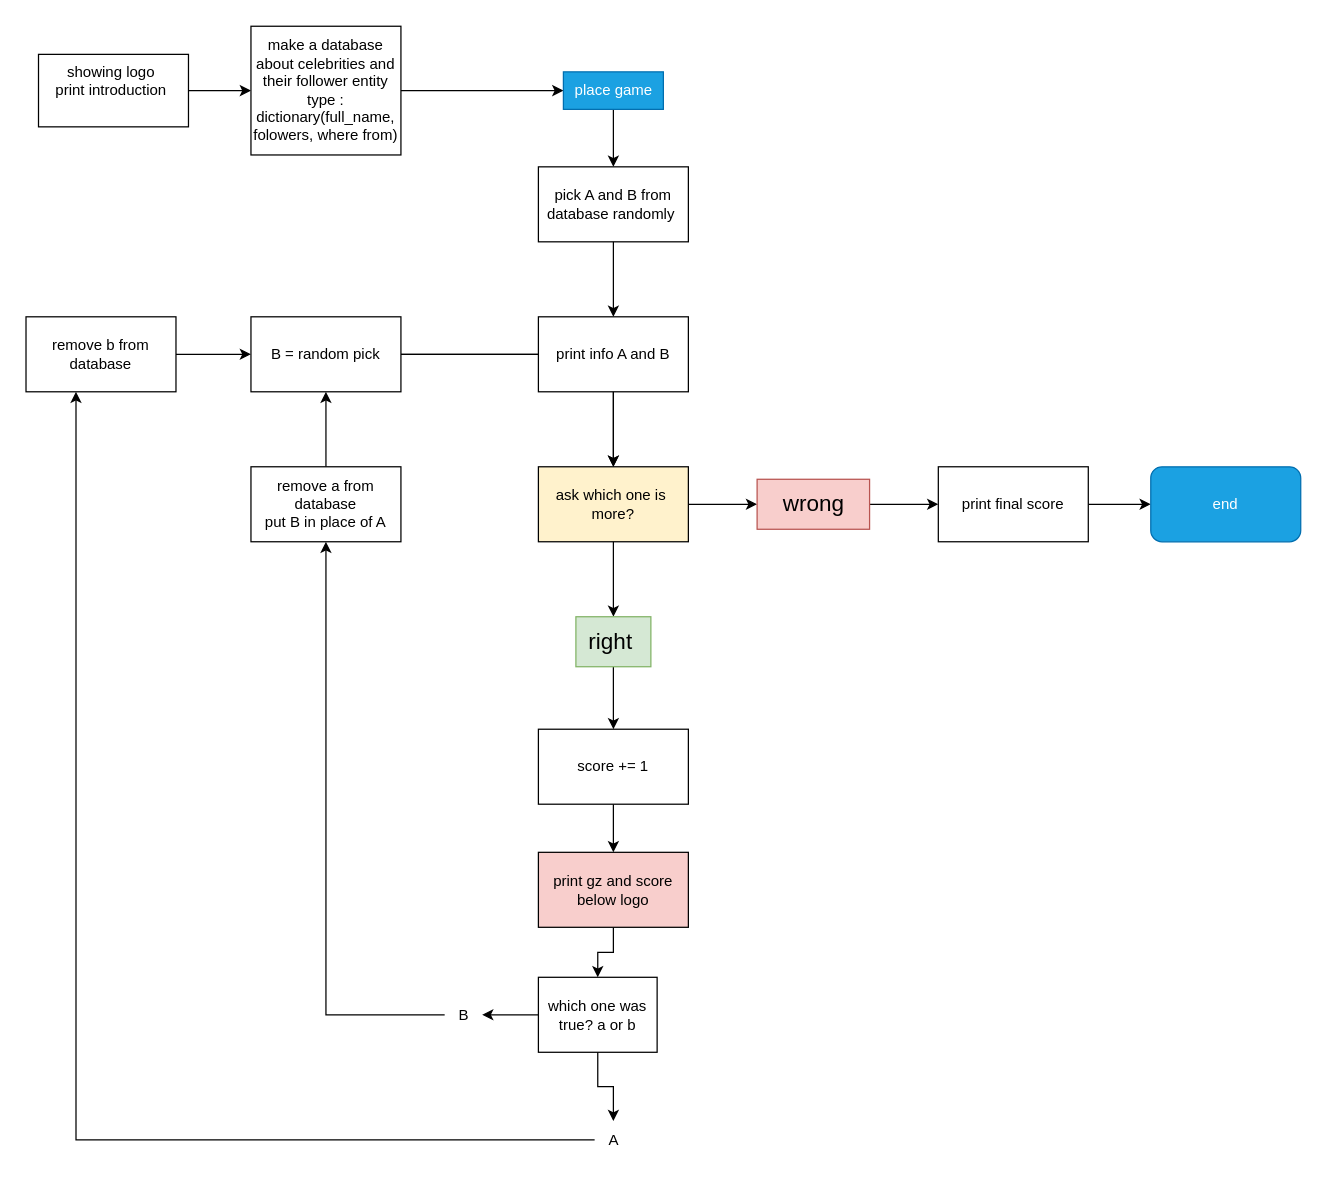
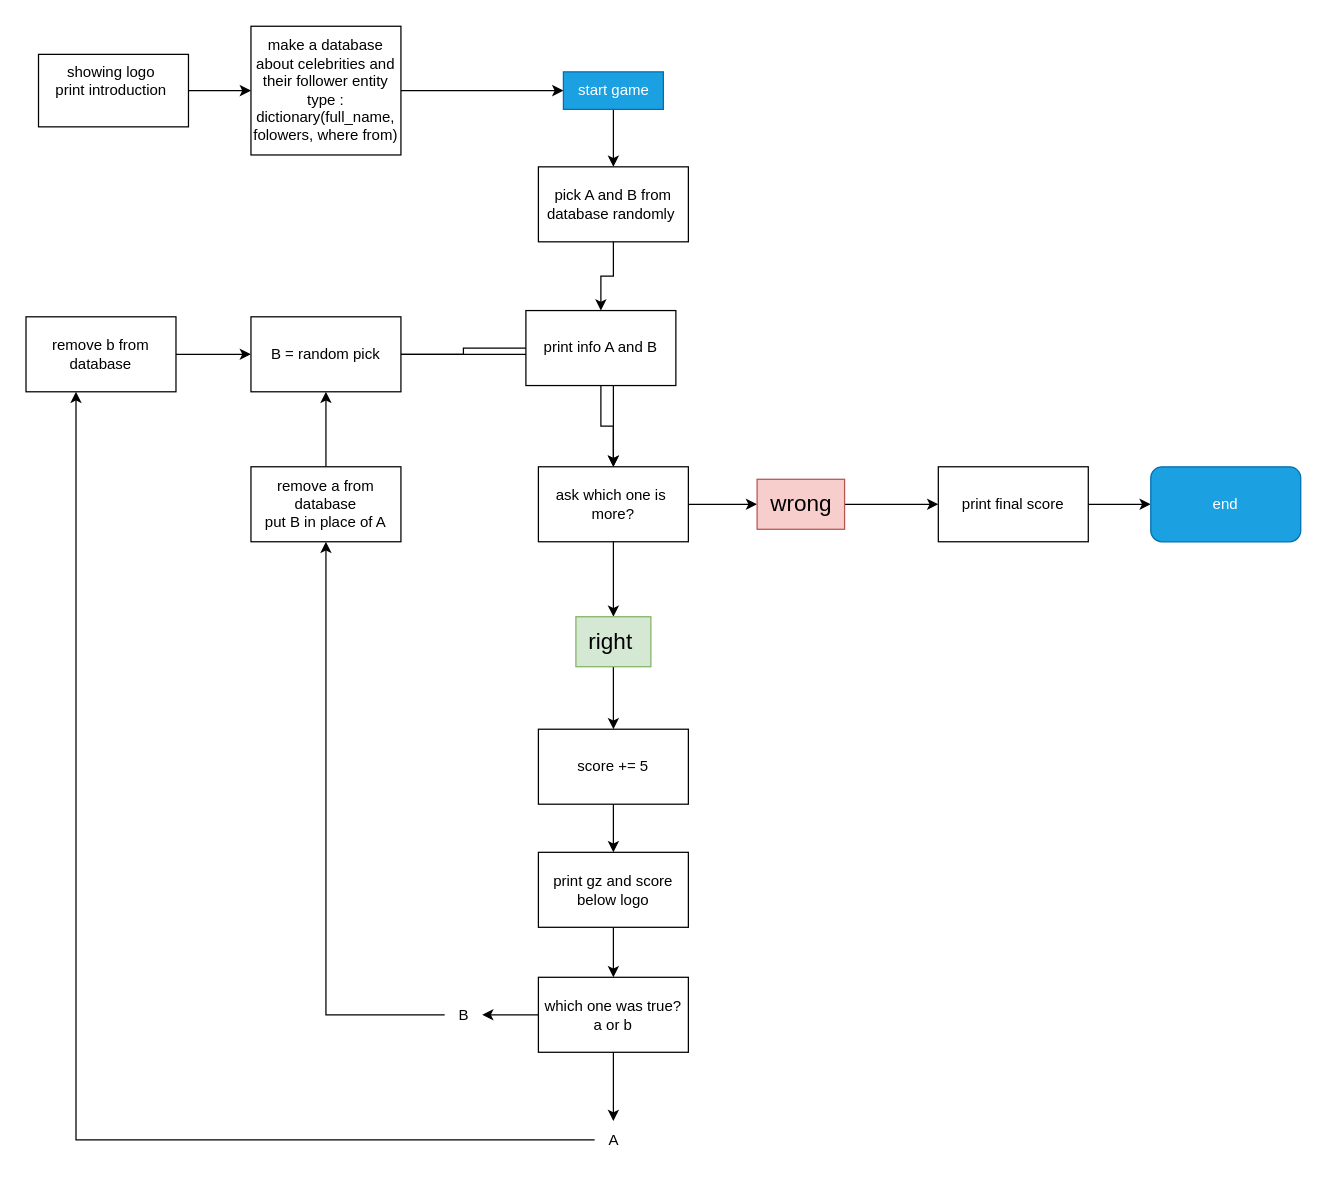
(614, 91) -> (614, 91)
(613, 354) -> (601, 348)
(613, 504) -> (613, 504)
(813, 504) -> (801, 504)
(613, 767) -> (613, 767)
(613, 890) -> (613, 890)
(598, 1015) -> (613, 1015)
